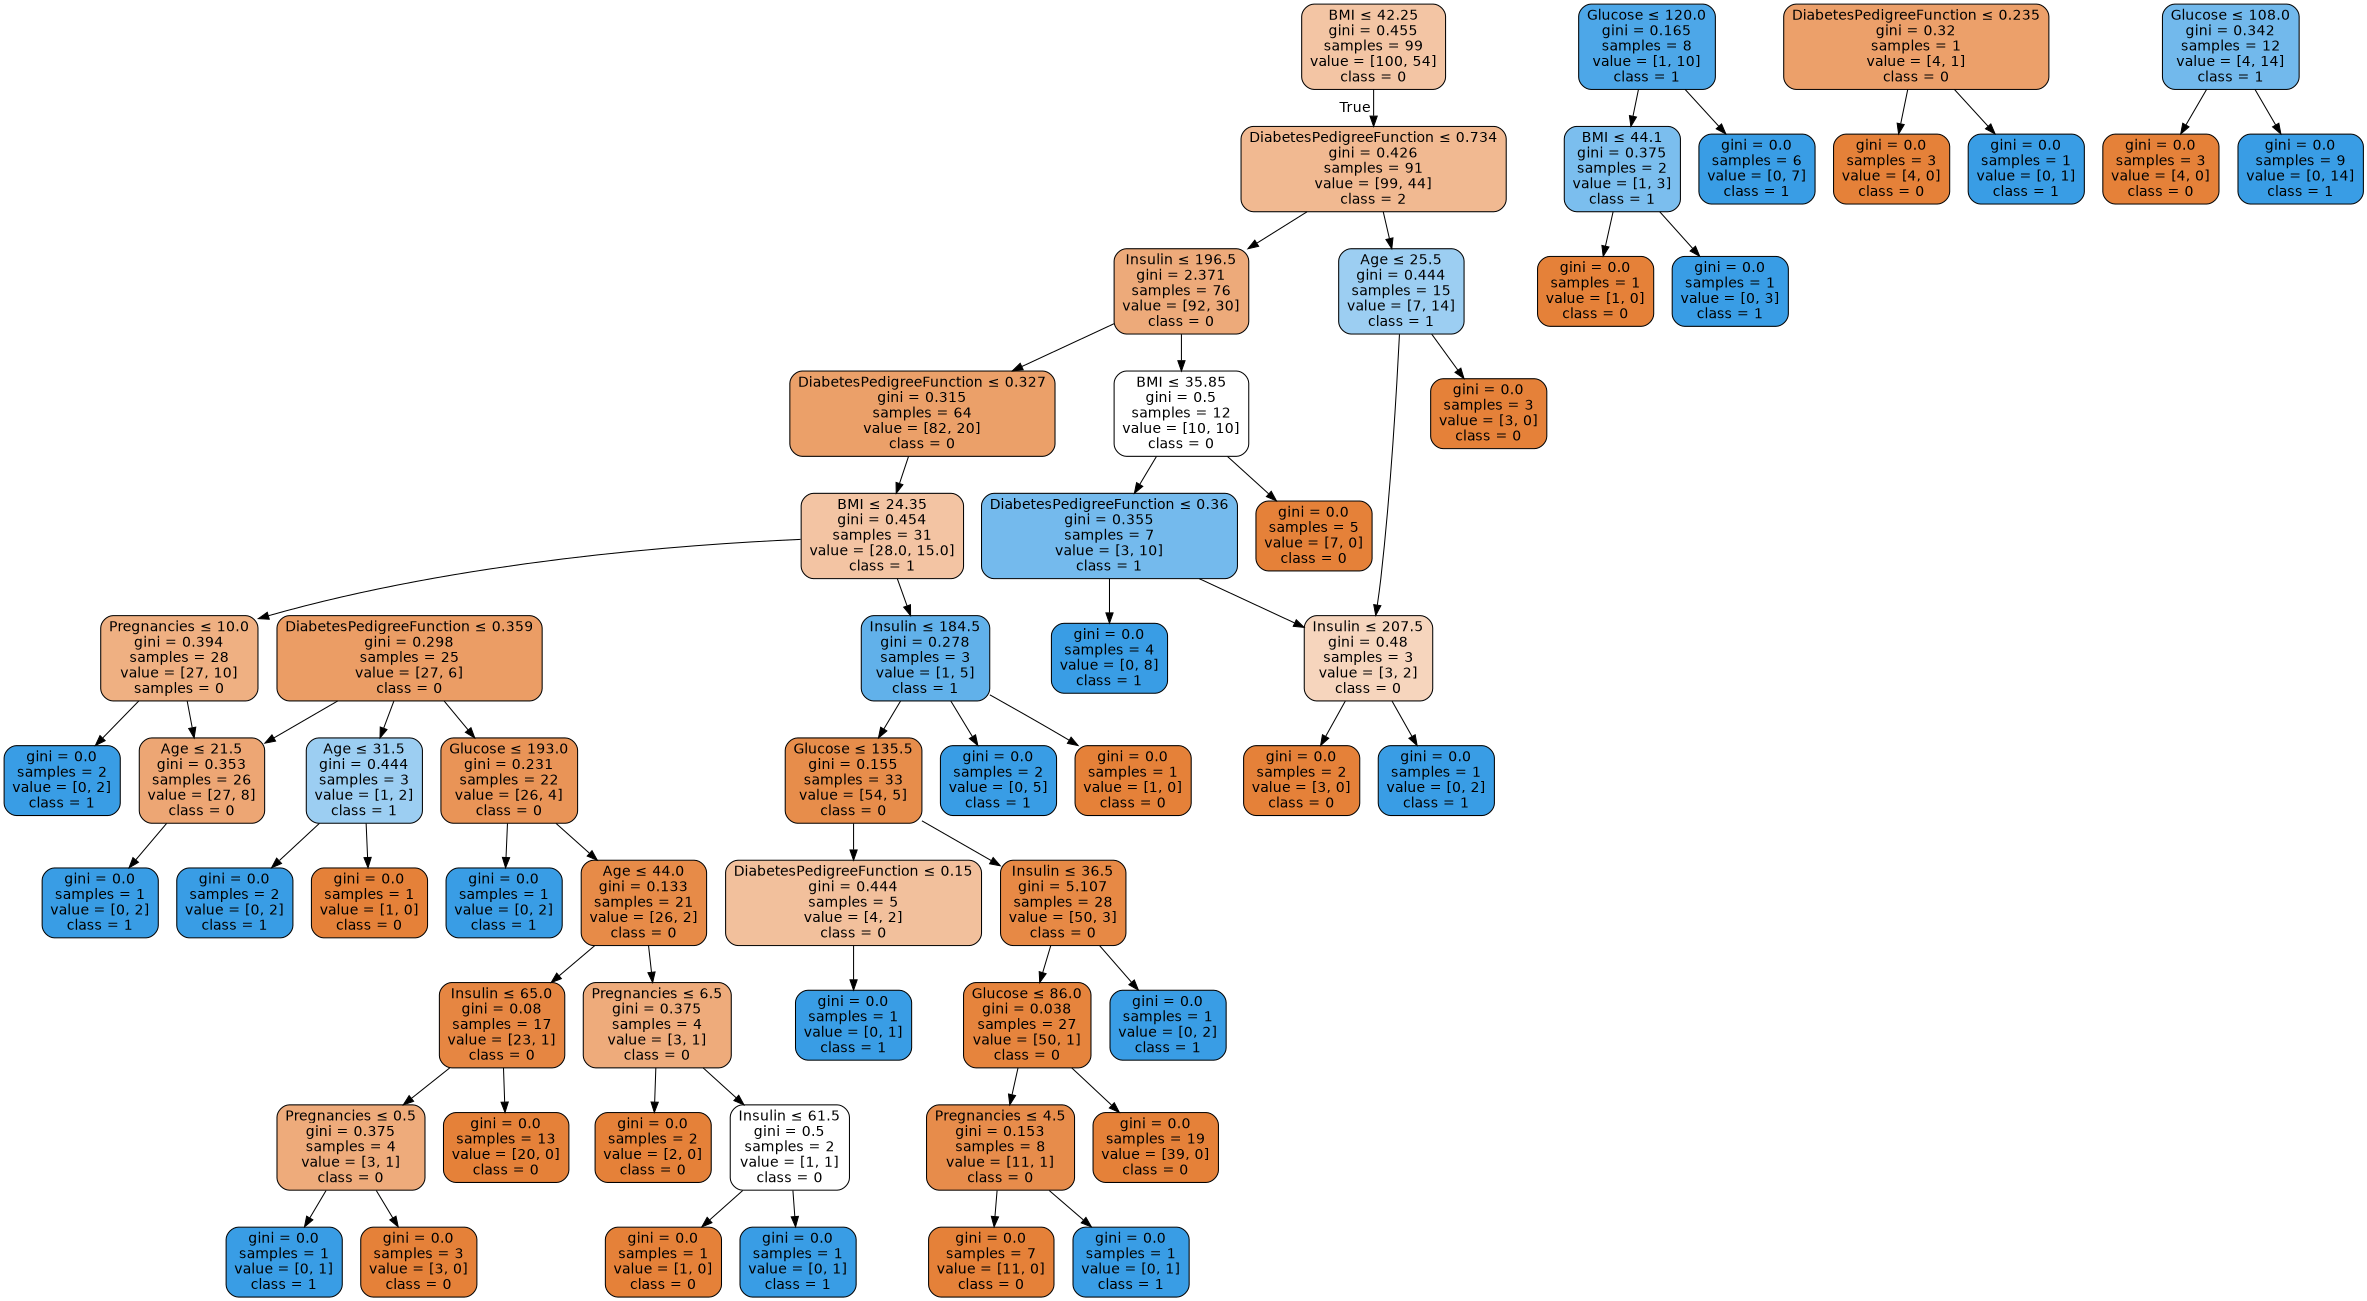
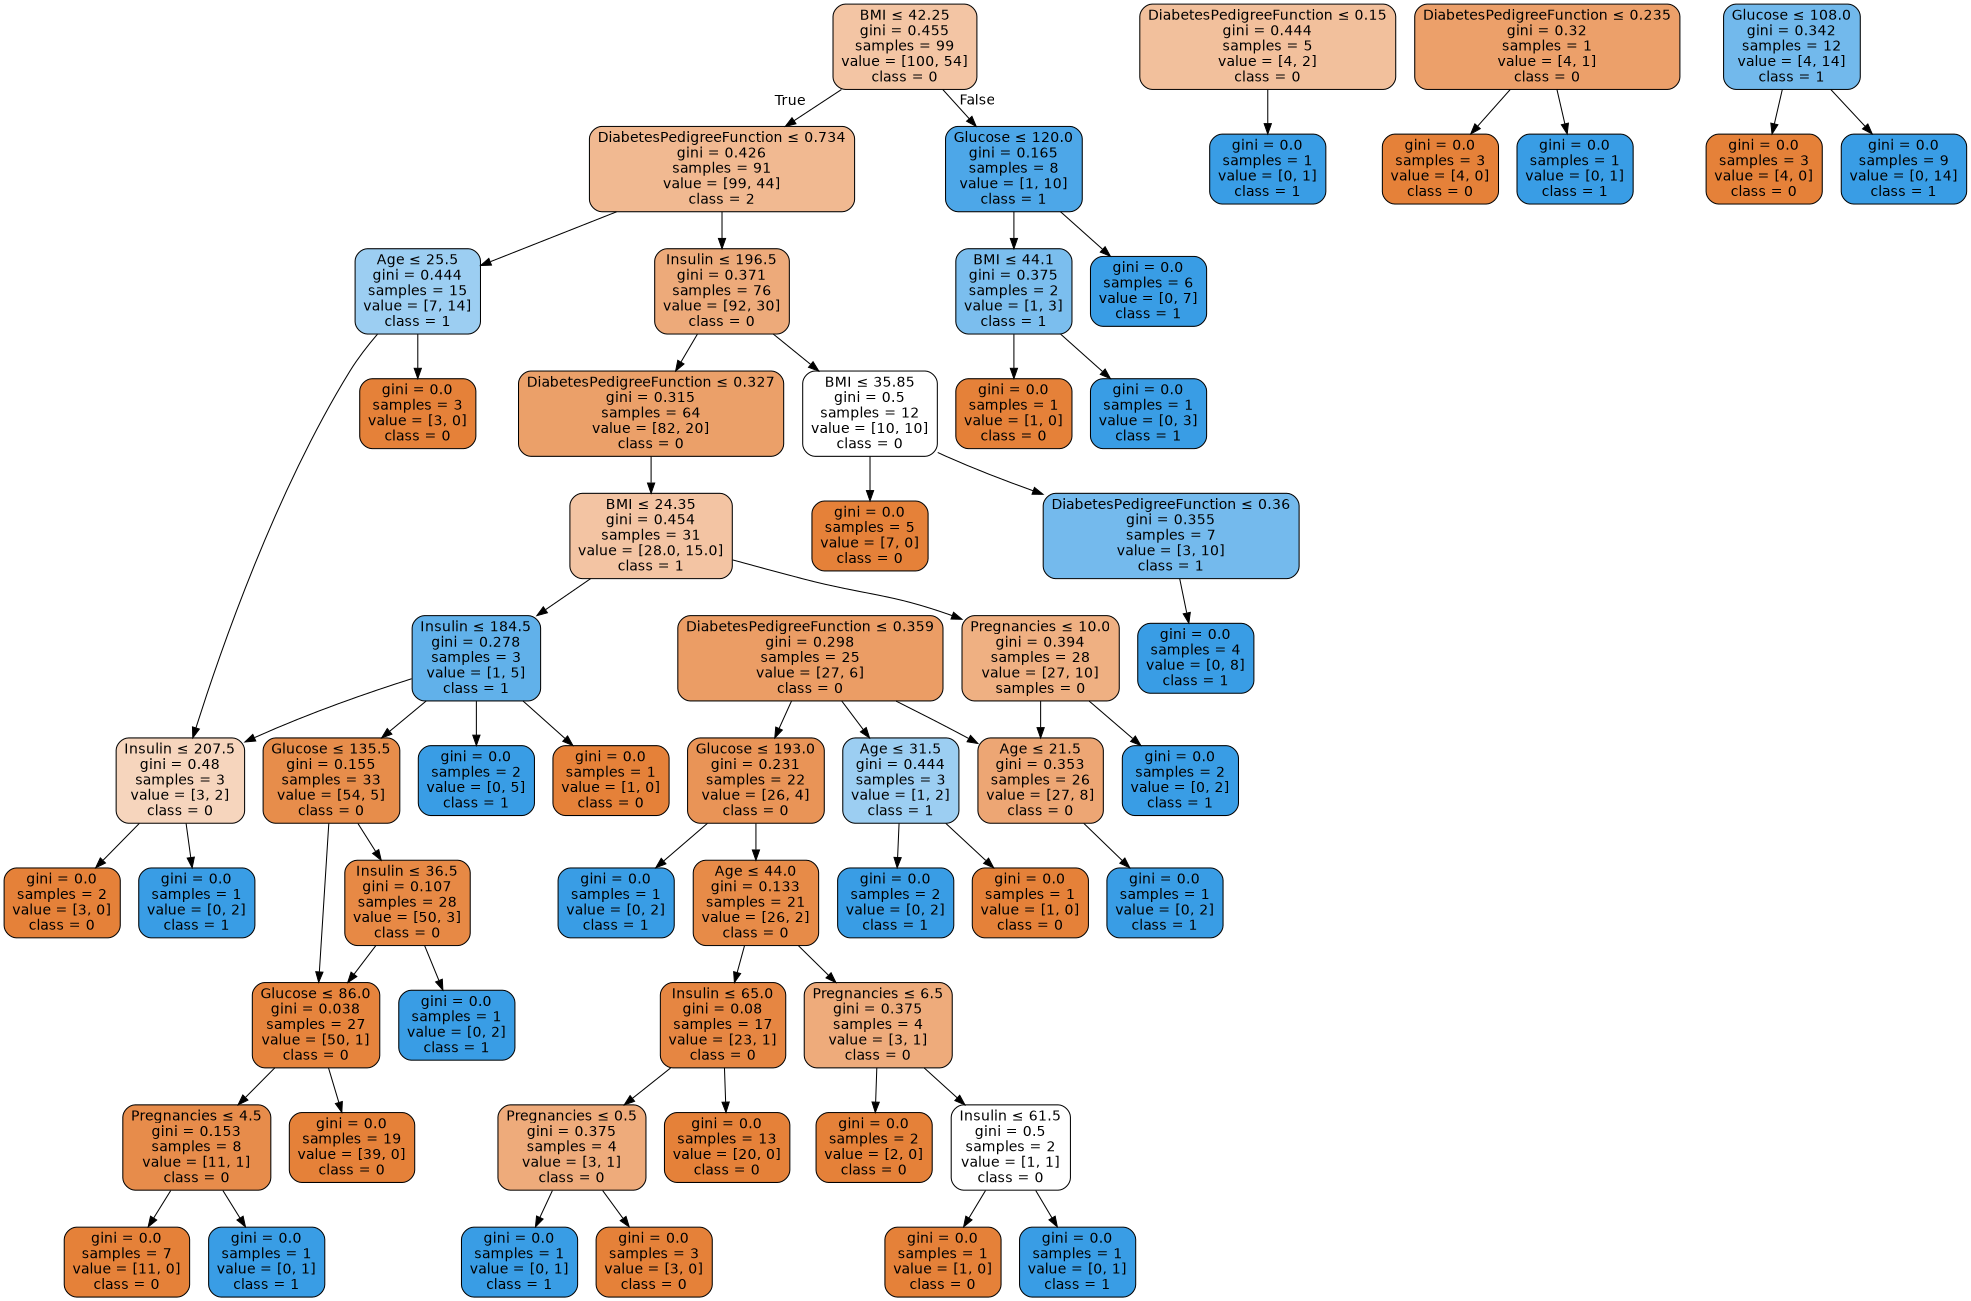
none -> (956, 104)
(1181, 275) -> (722, 275)
(1247, 601) -> (332, 706)
(854, 837) -> (324, 898)
(1063, 887) -> (408, 887)
